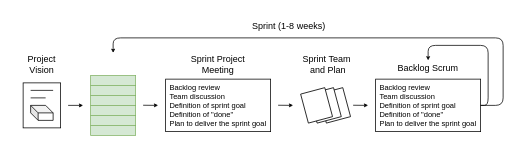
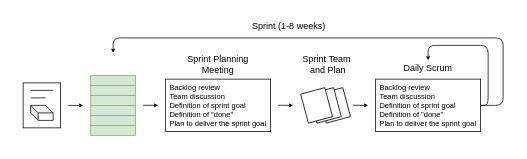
(42, 64) -> none
(218, 64) -> (218, 64)
(428, 68) -> (428, 68)
